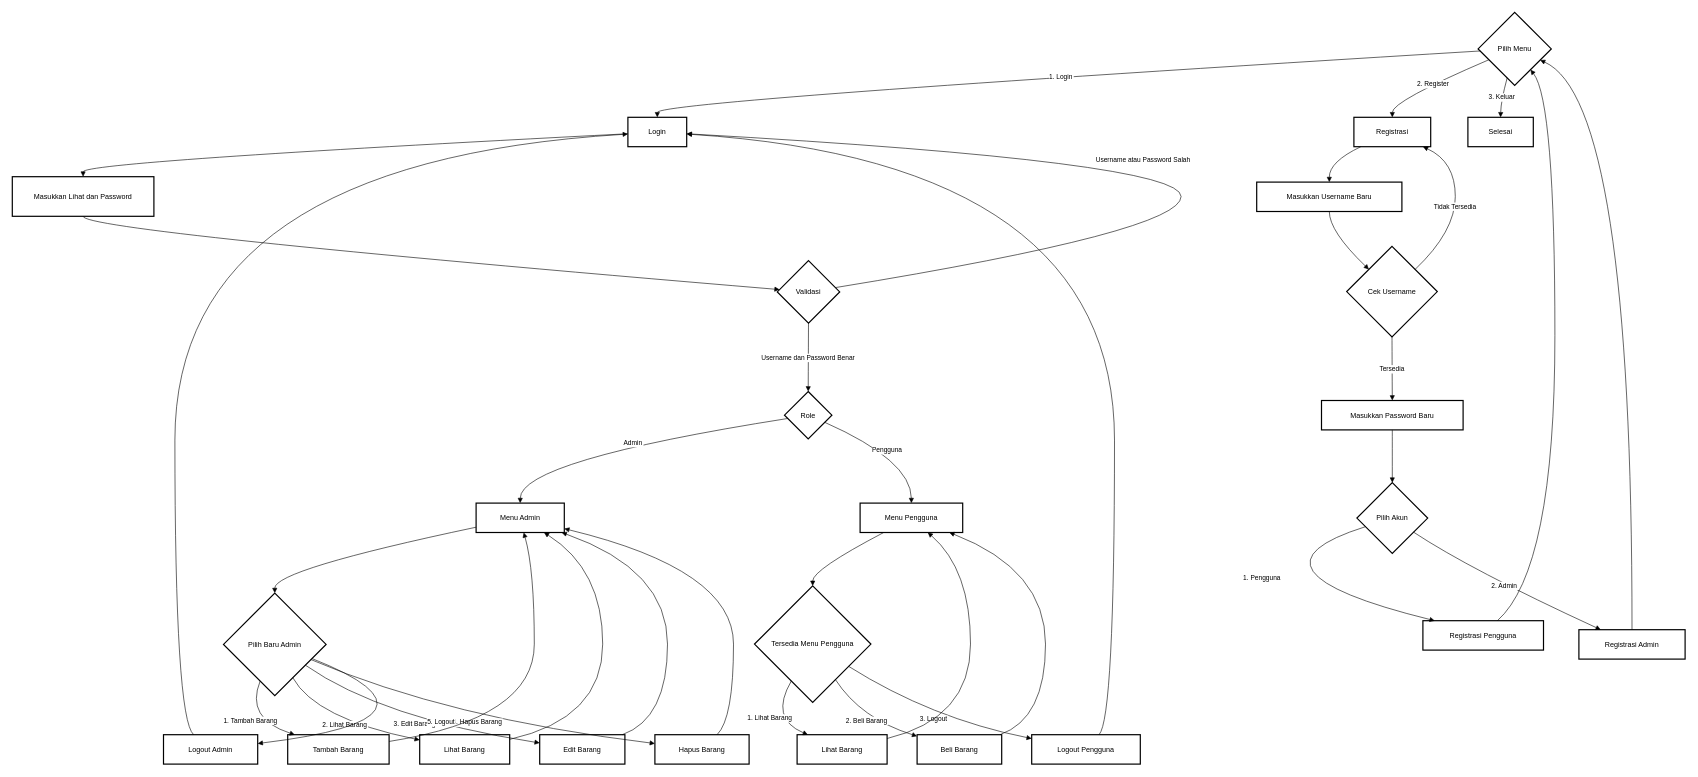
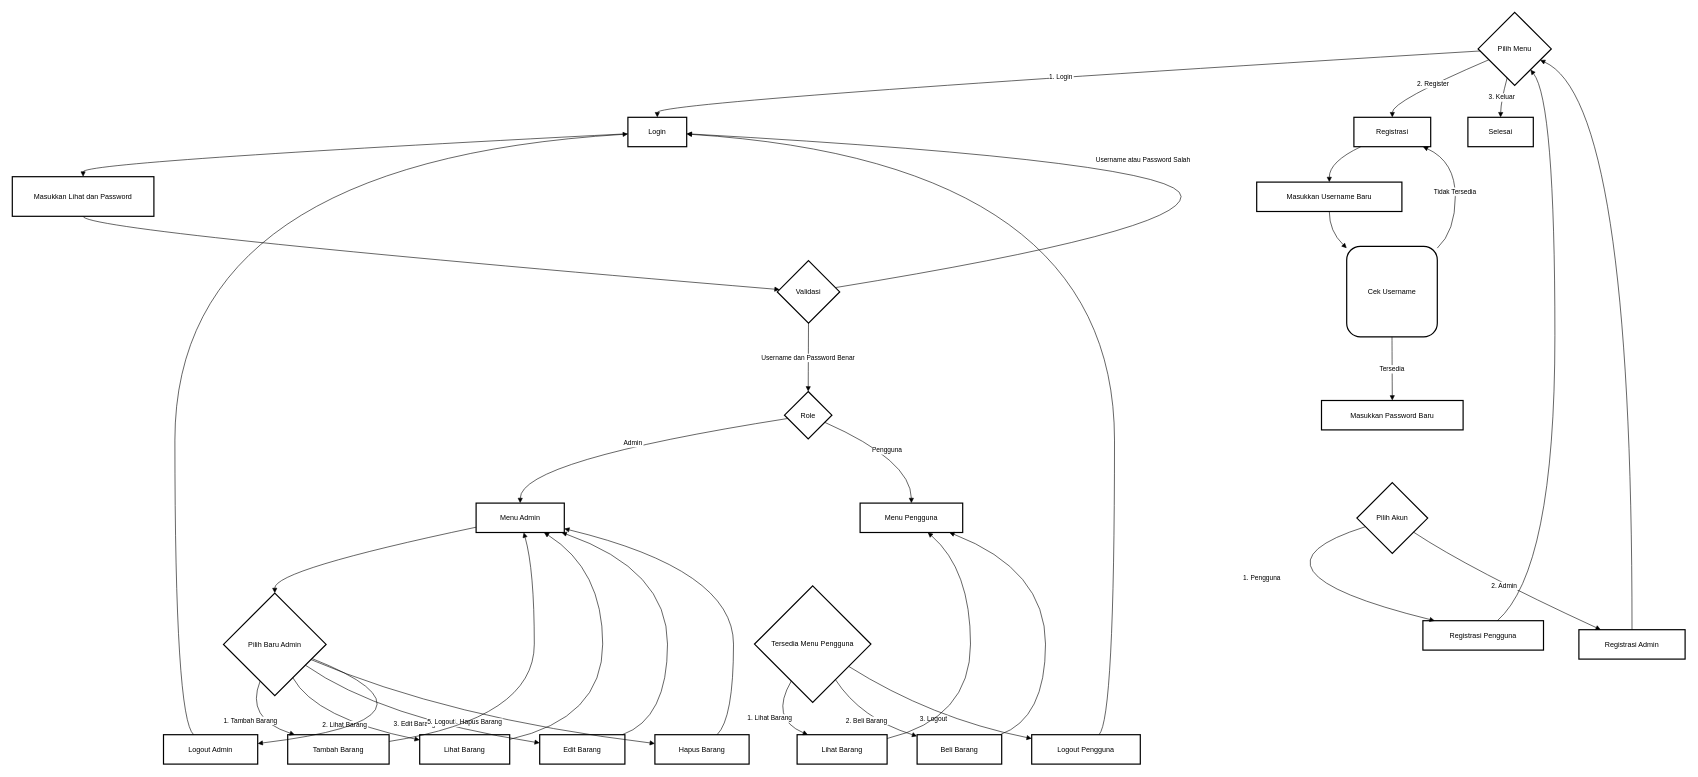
(1392, 292) -> (1392, 292)
(1392, 476) -> none
(844, 555) -> none
